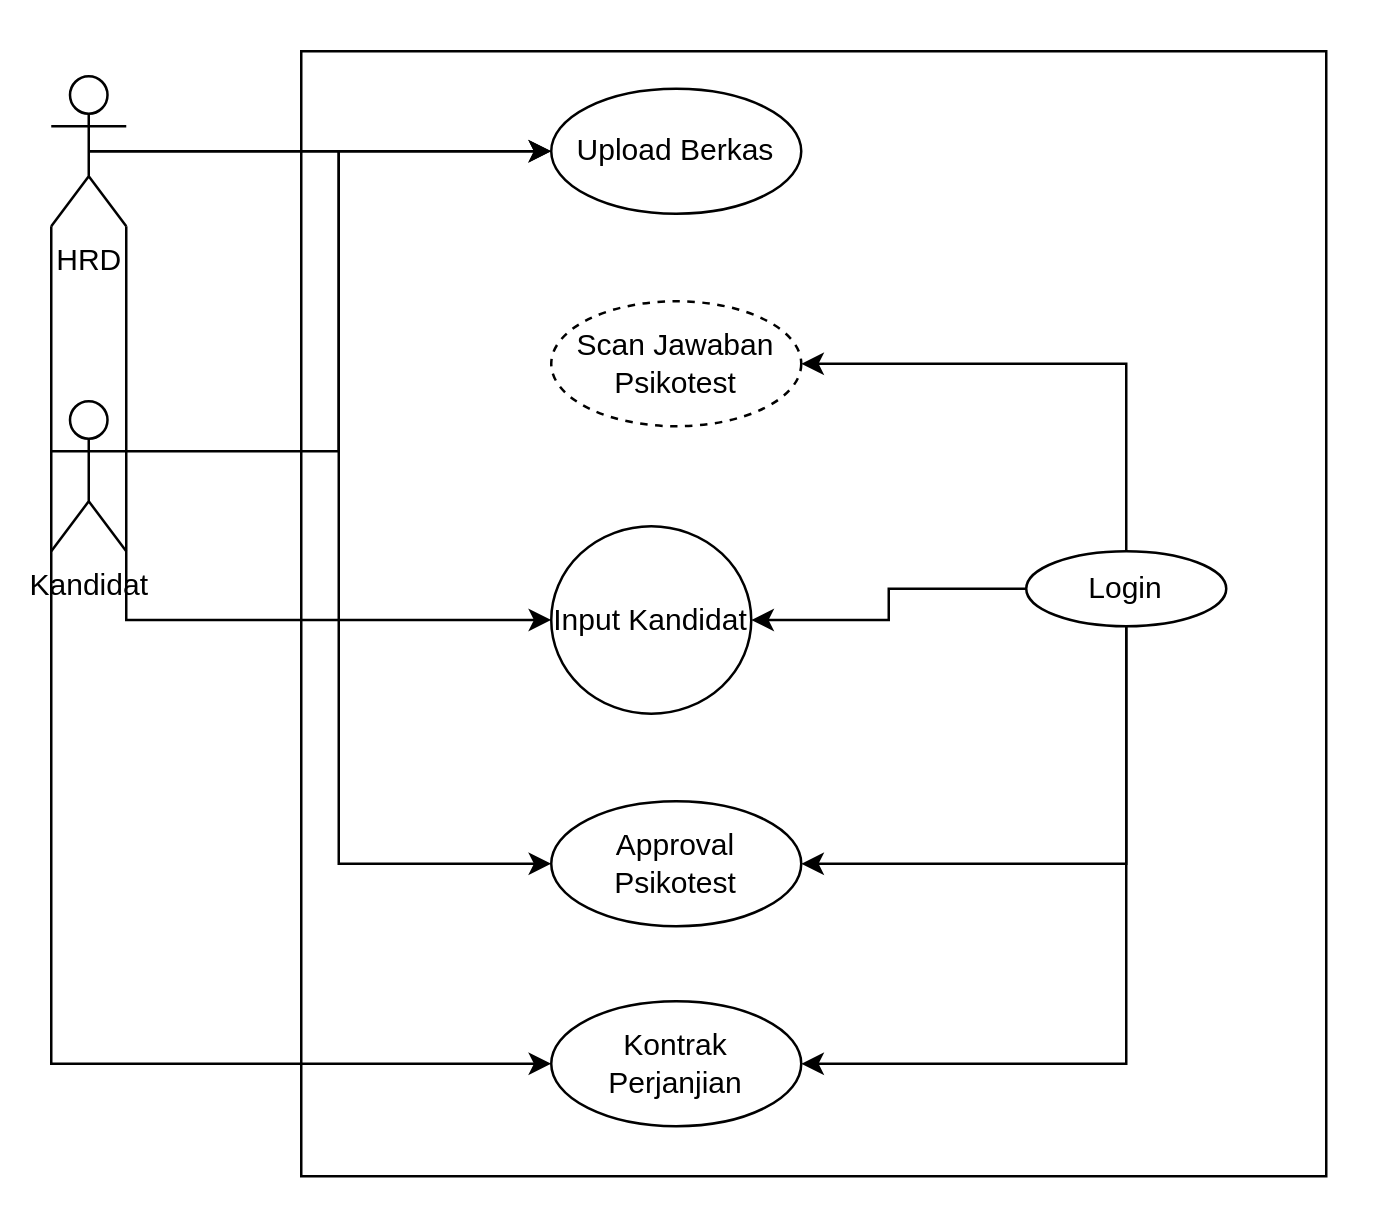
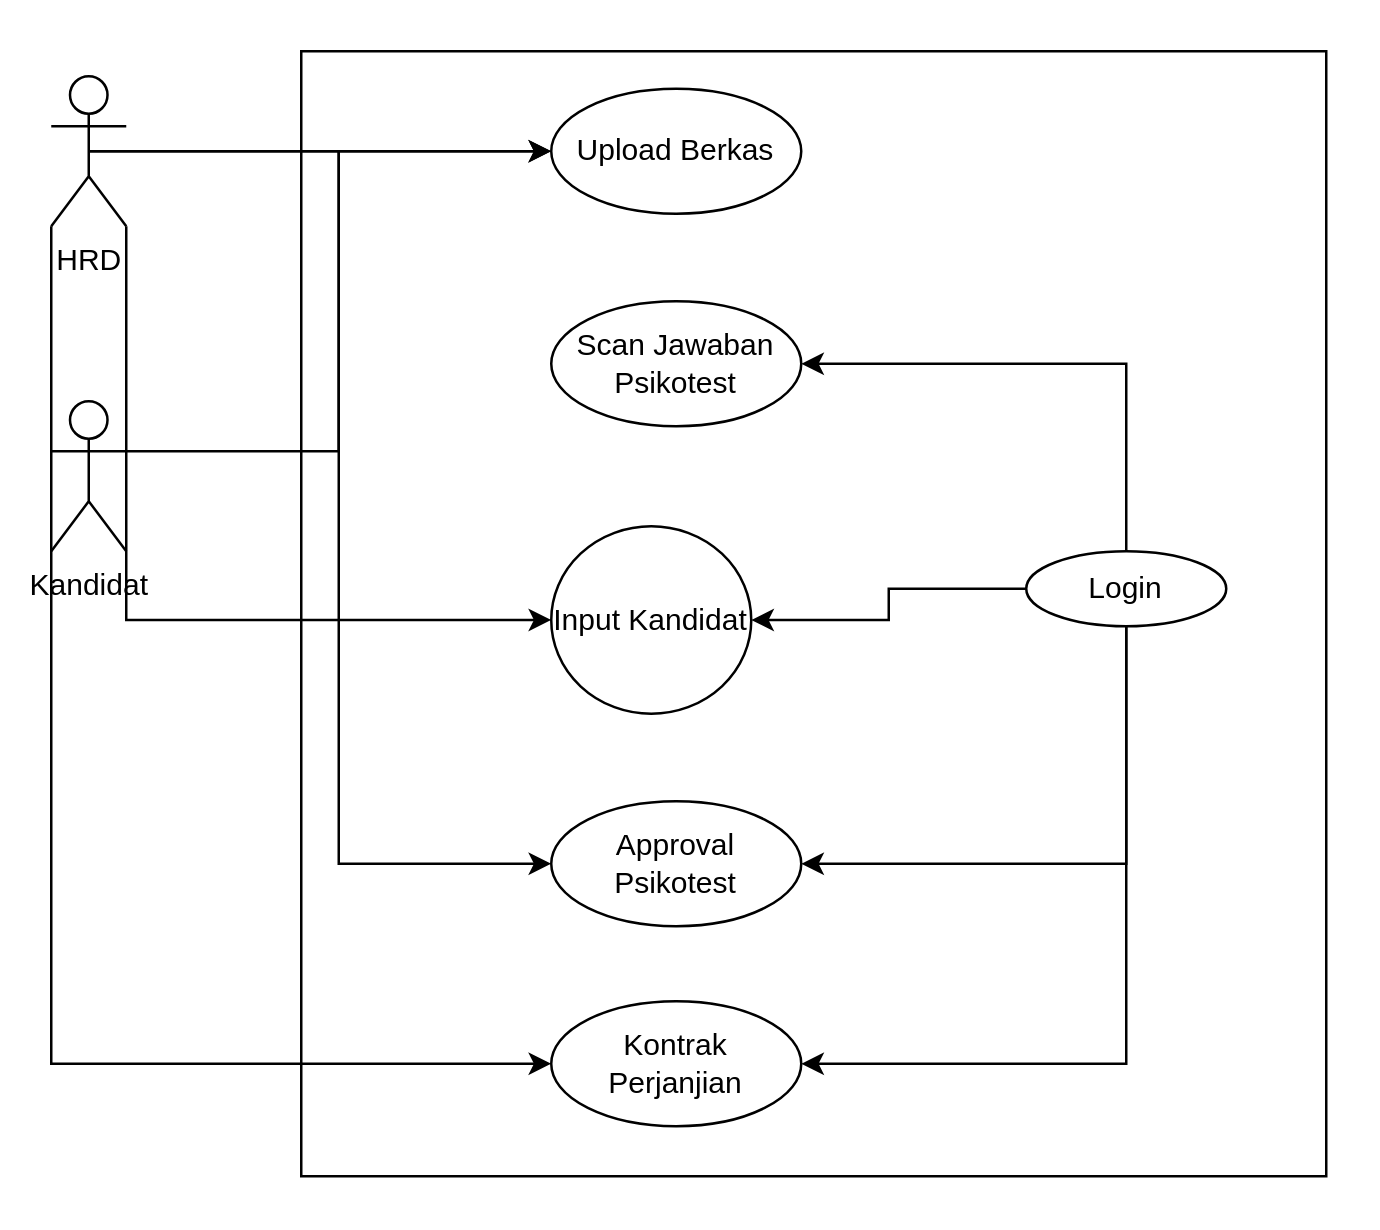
(676, 364) -> (676, 364)
